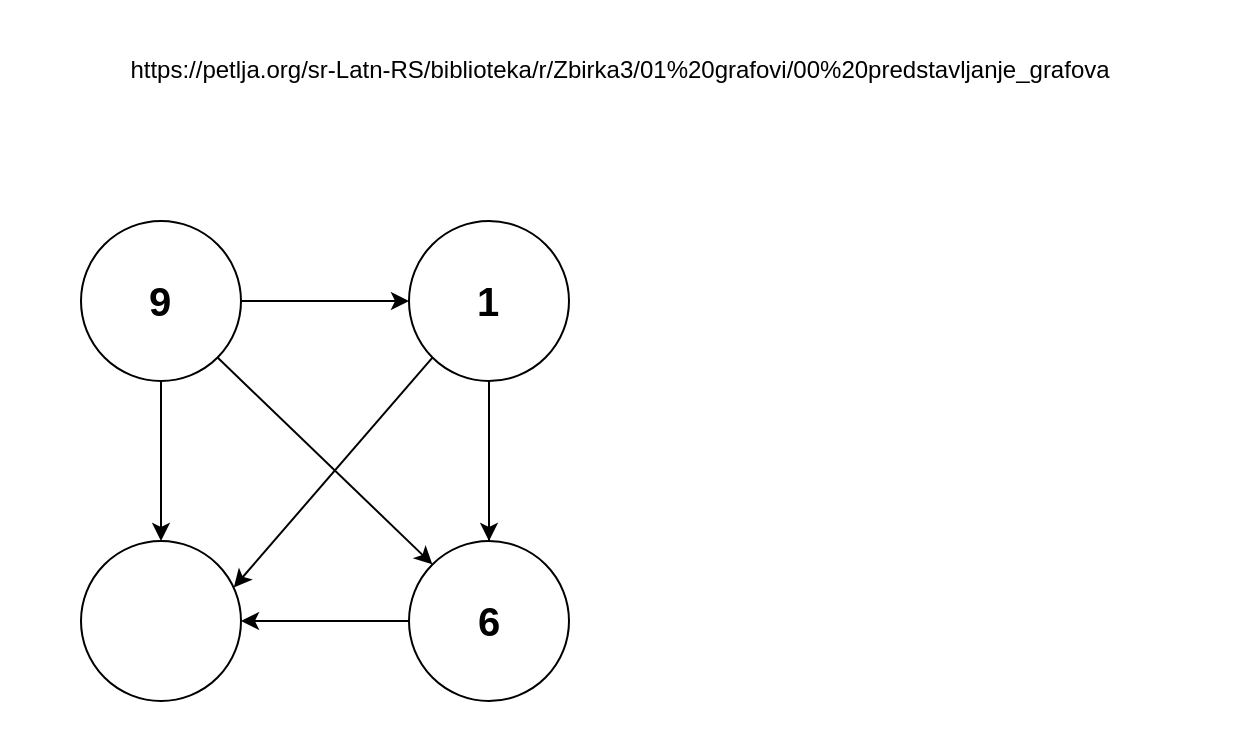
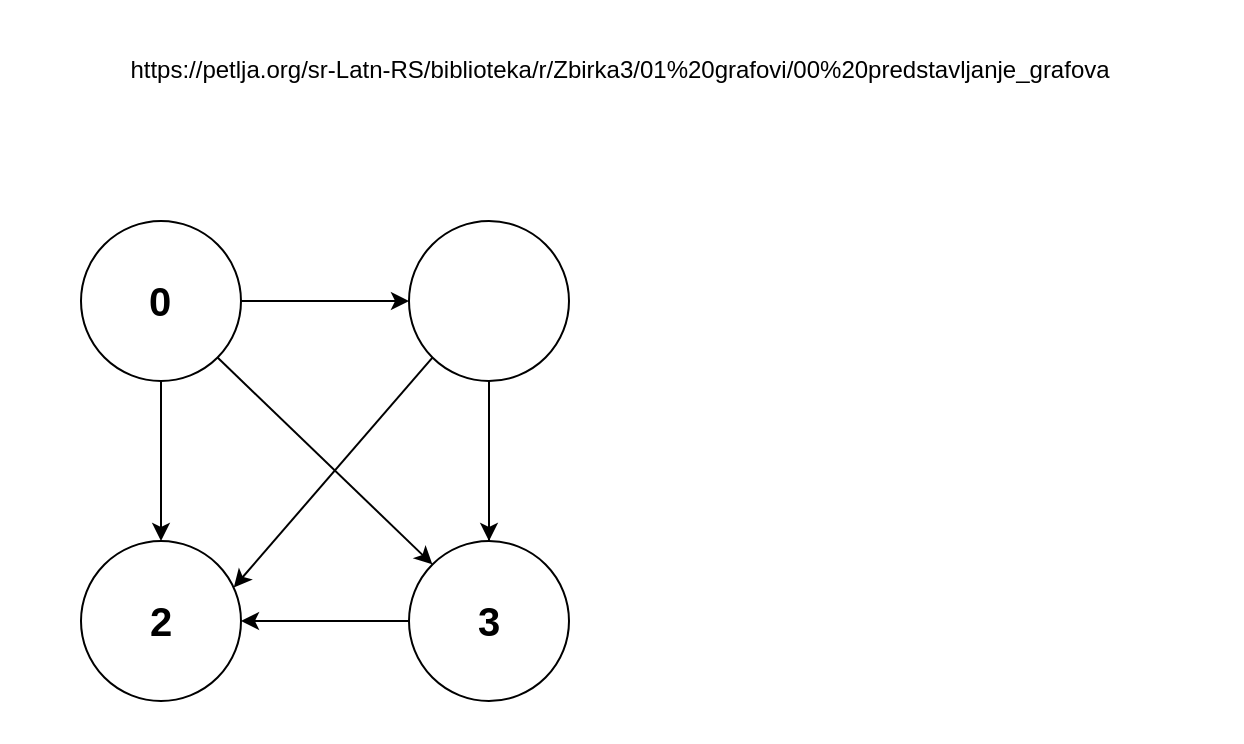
(161, 301) -> (161, 301)
(489, 301) -> none
none -> (161, 621)
(490, 621) -> (490, 621)
